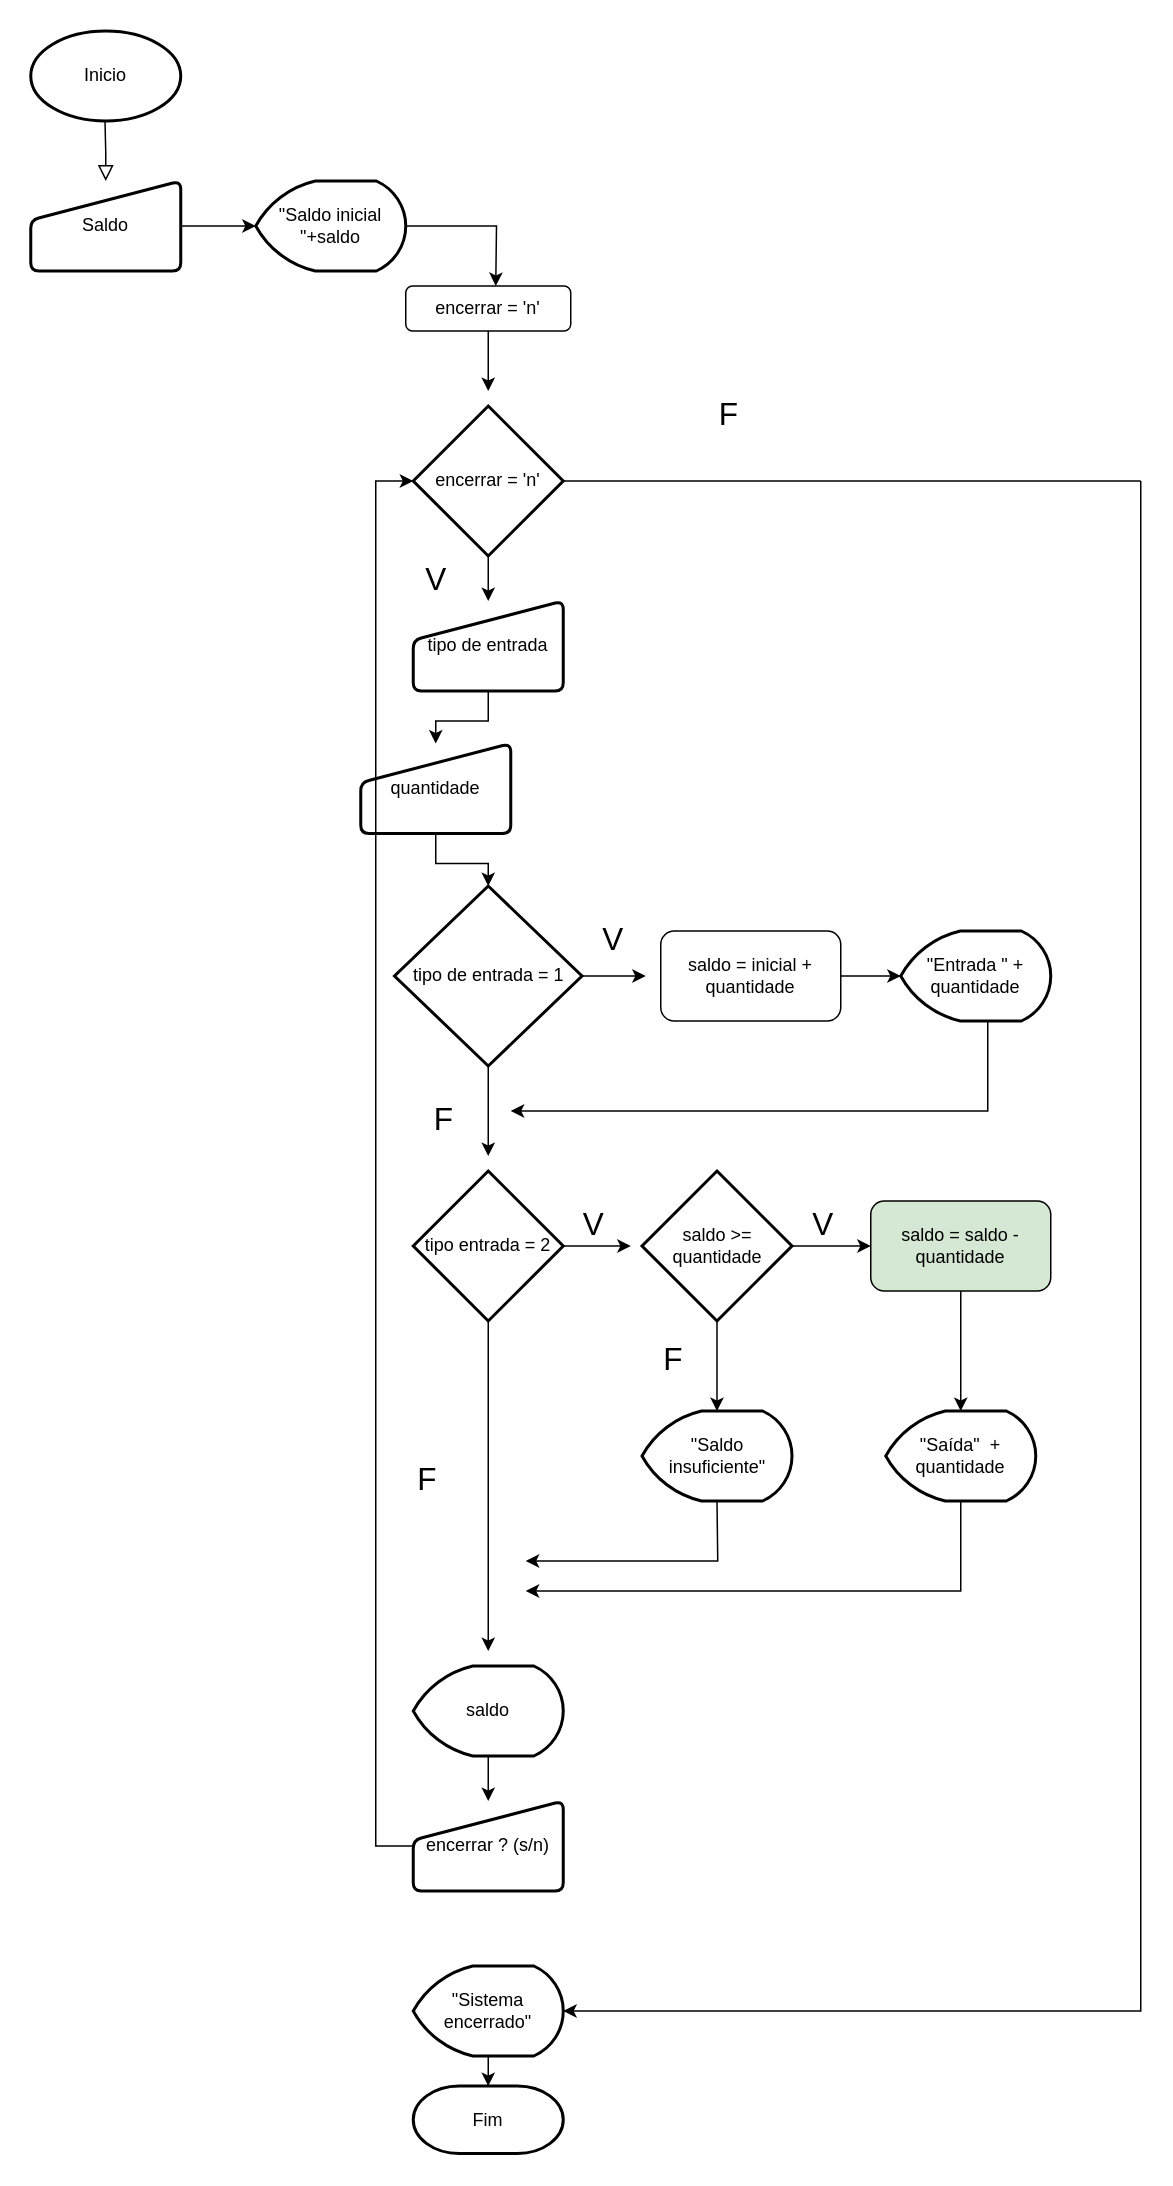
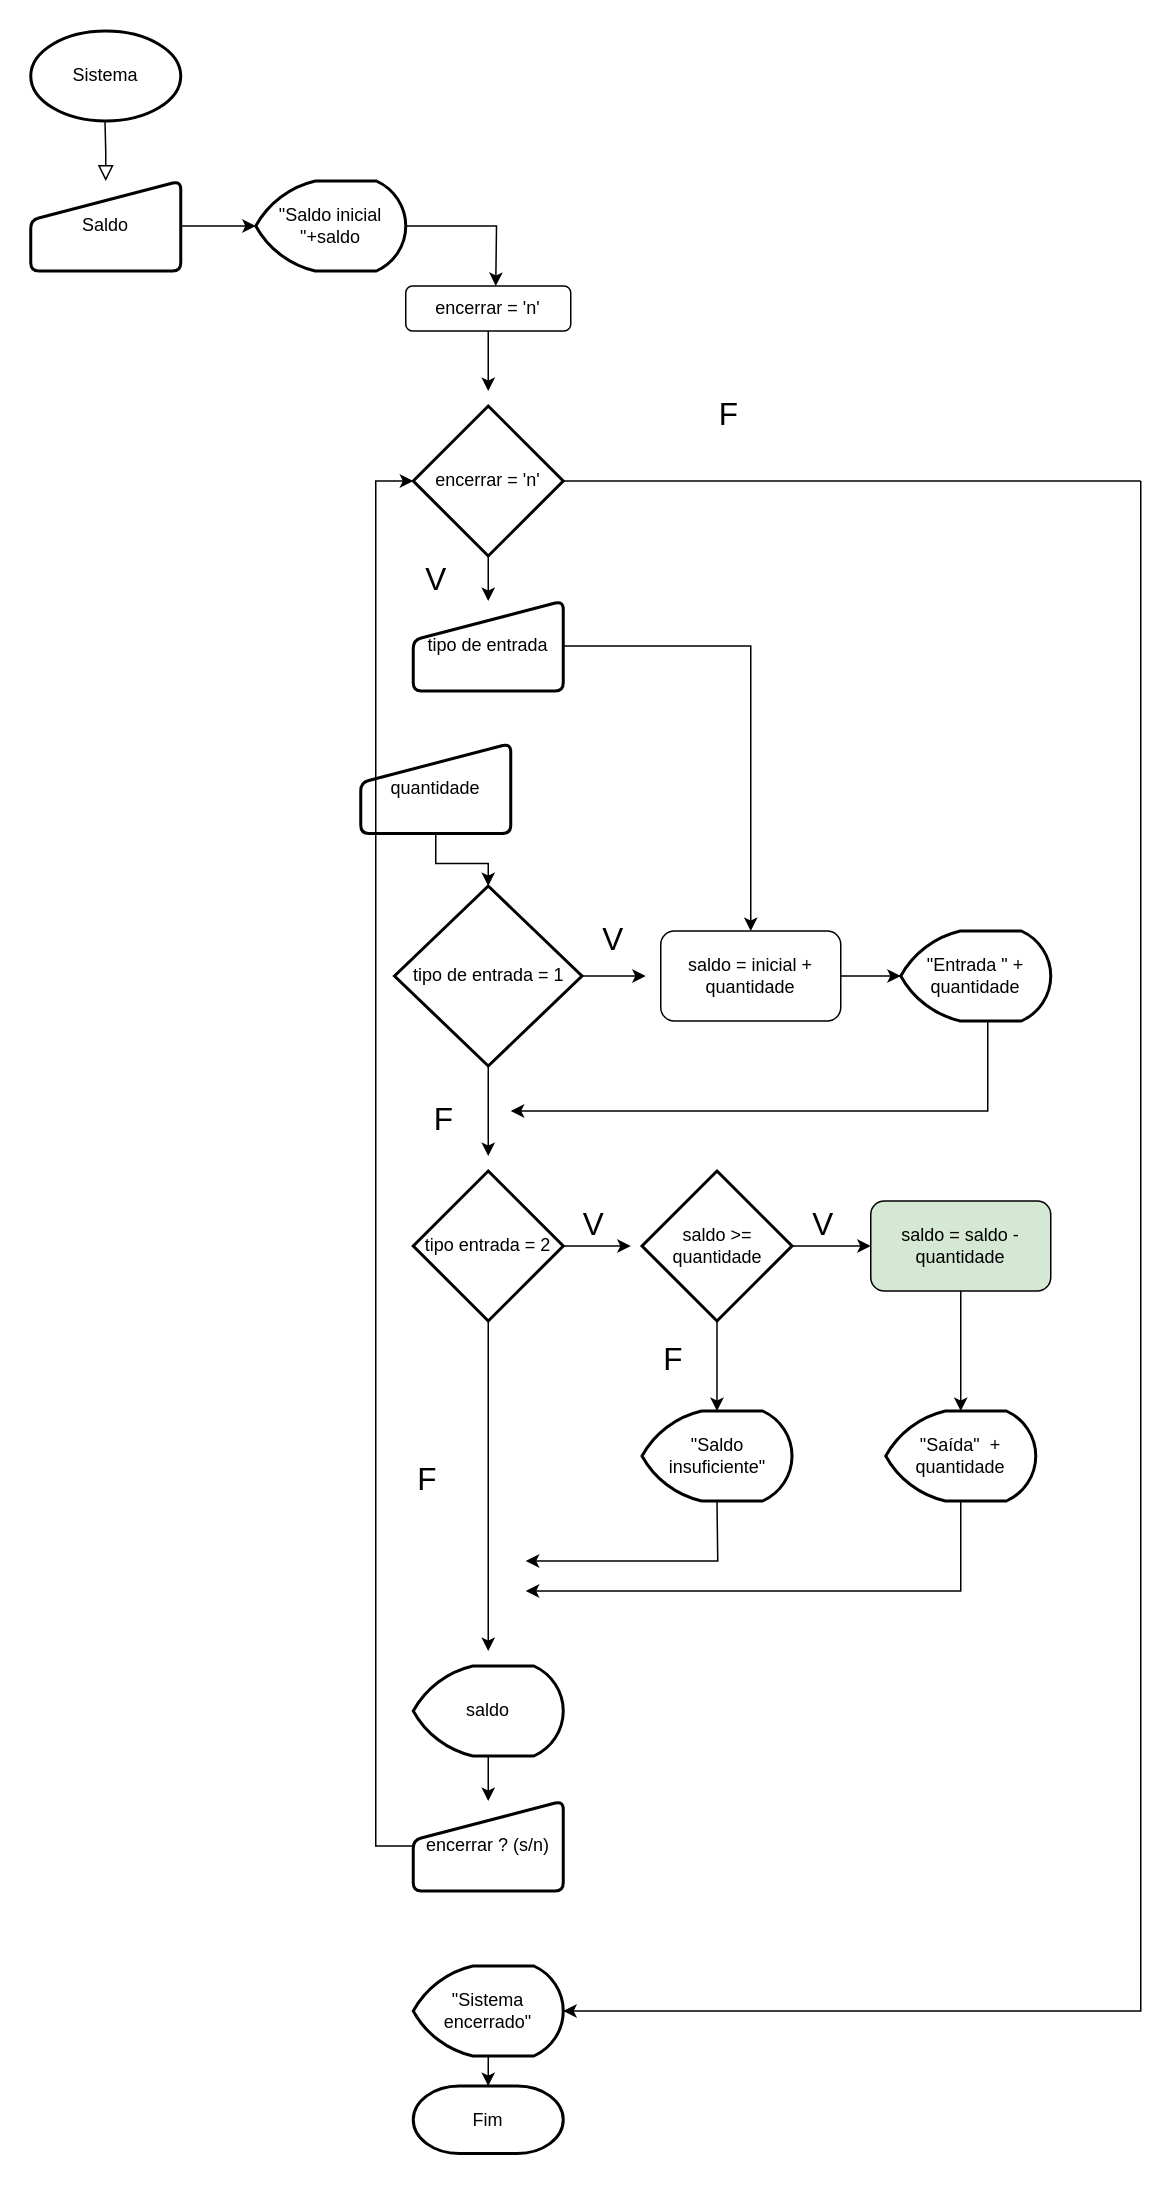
(106, 76) -> (106, 76)
(471, 721) -> (751, 690)
